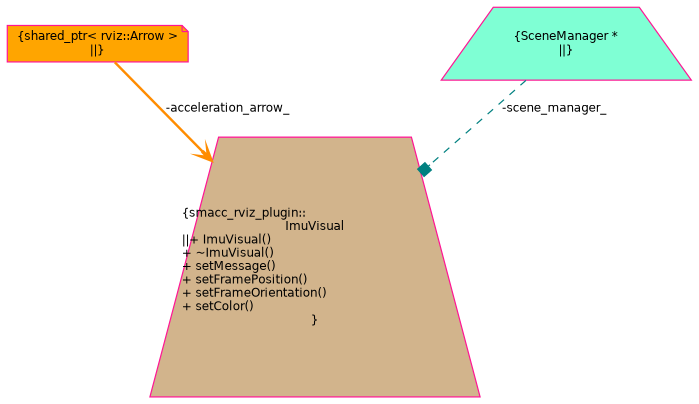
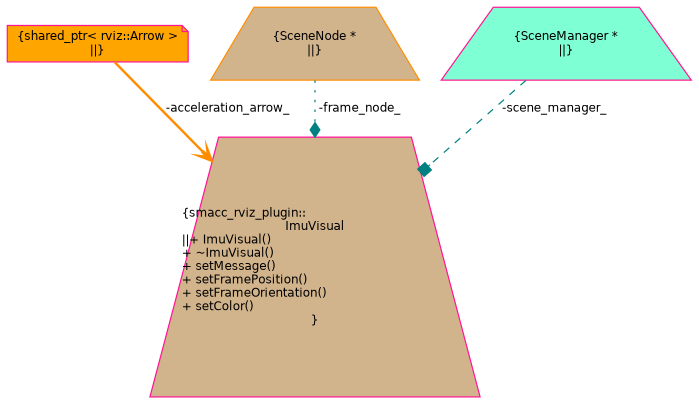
none -> (315, 44)
